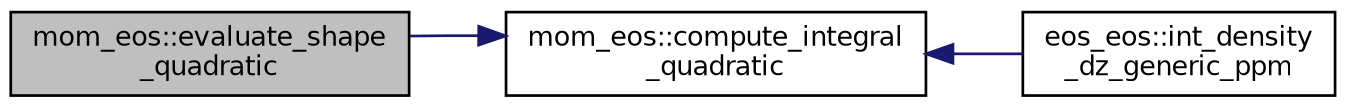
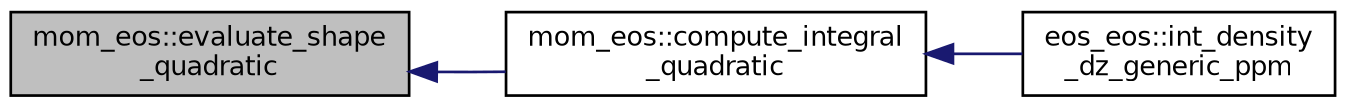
(444, 36) -> (471, 72)
